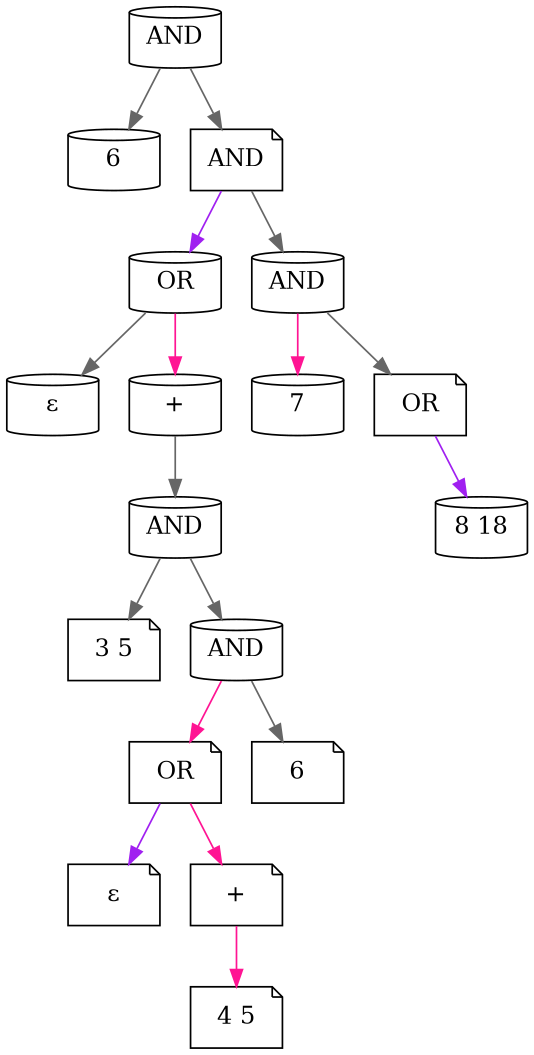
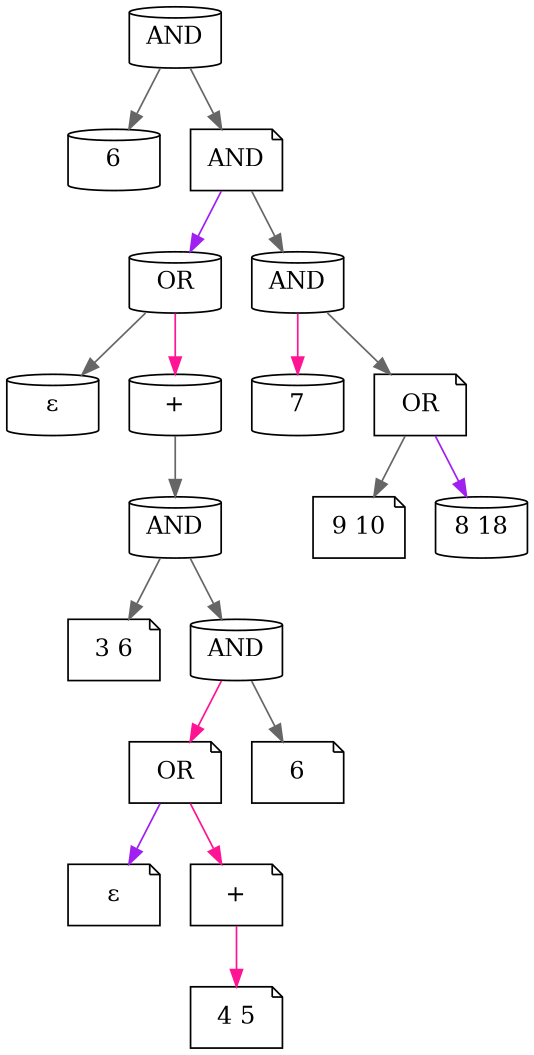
none -> (359, 527)
(114, 650) -> (114, 650)
